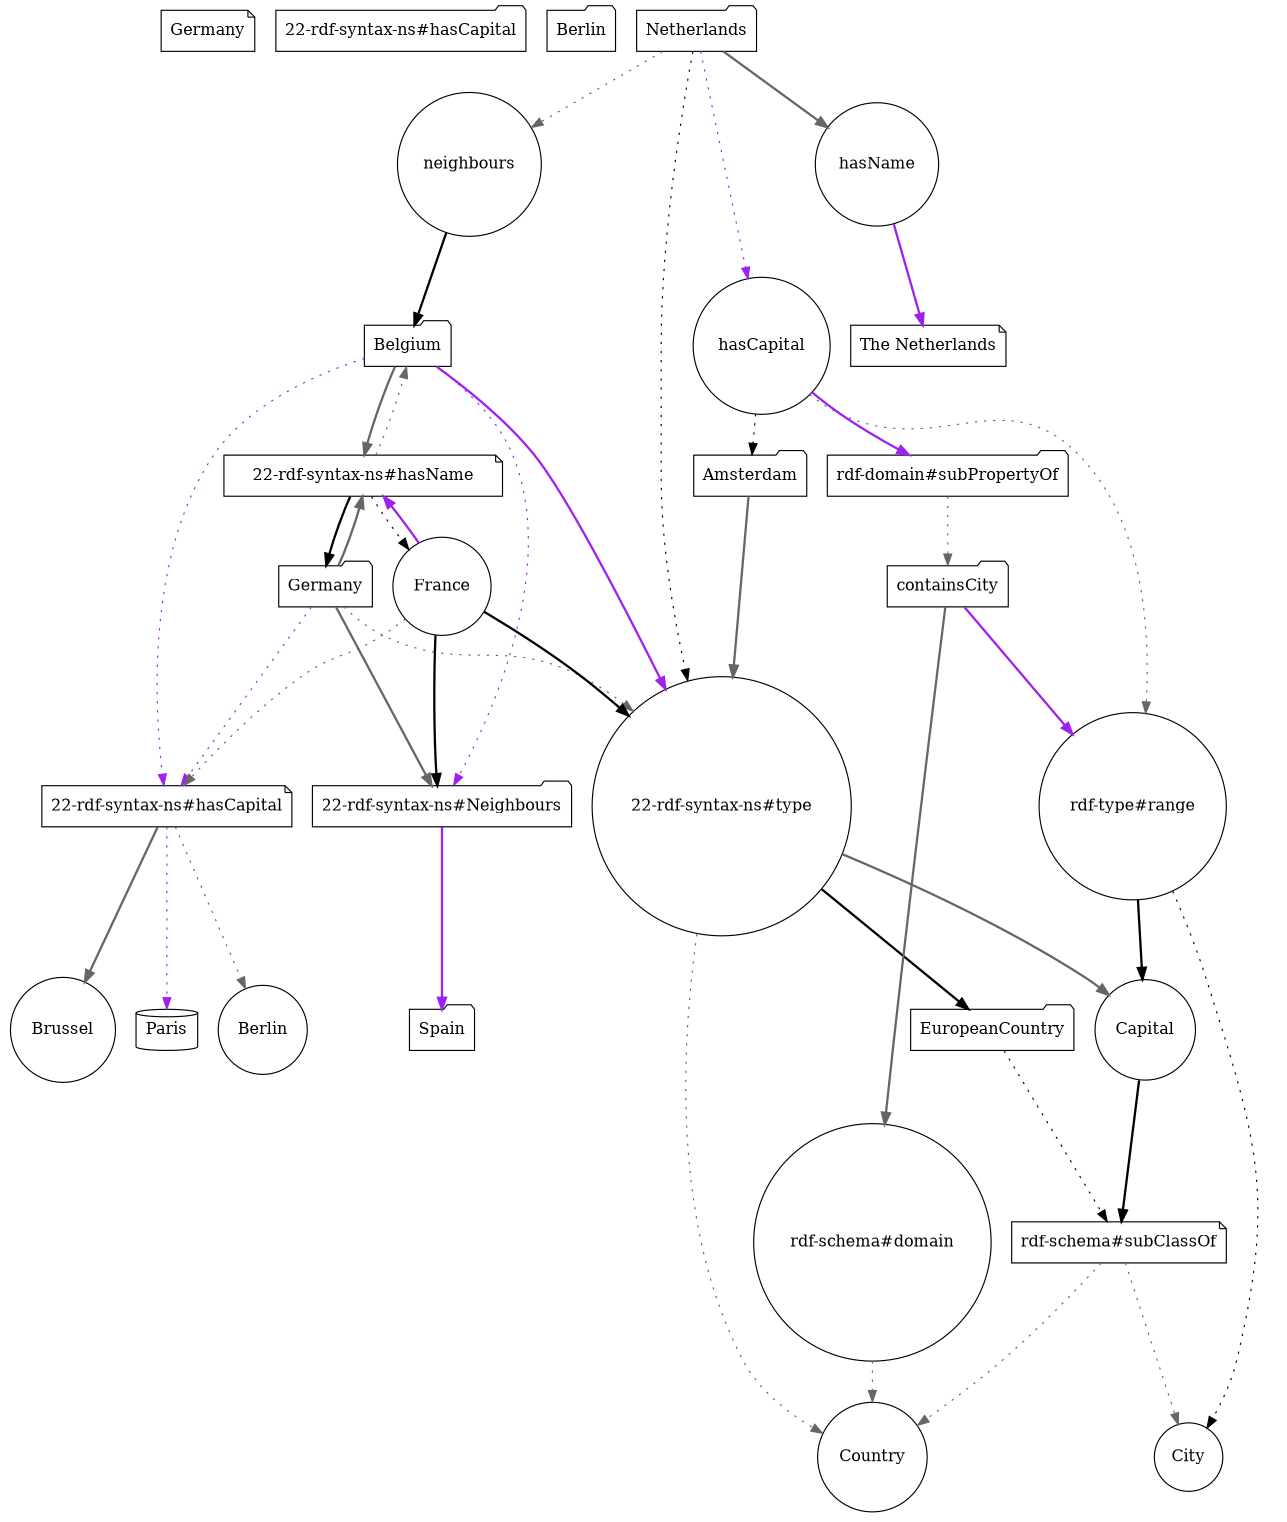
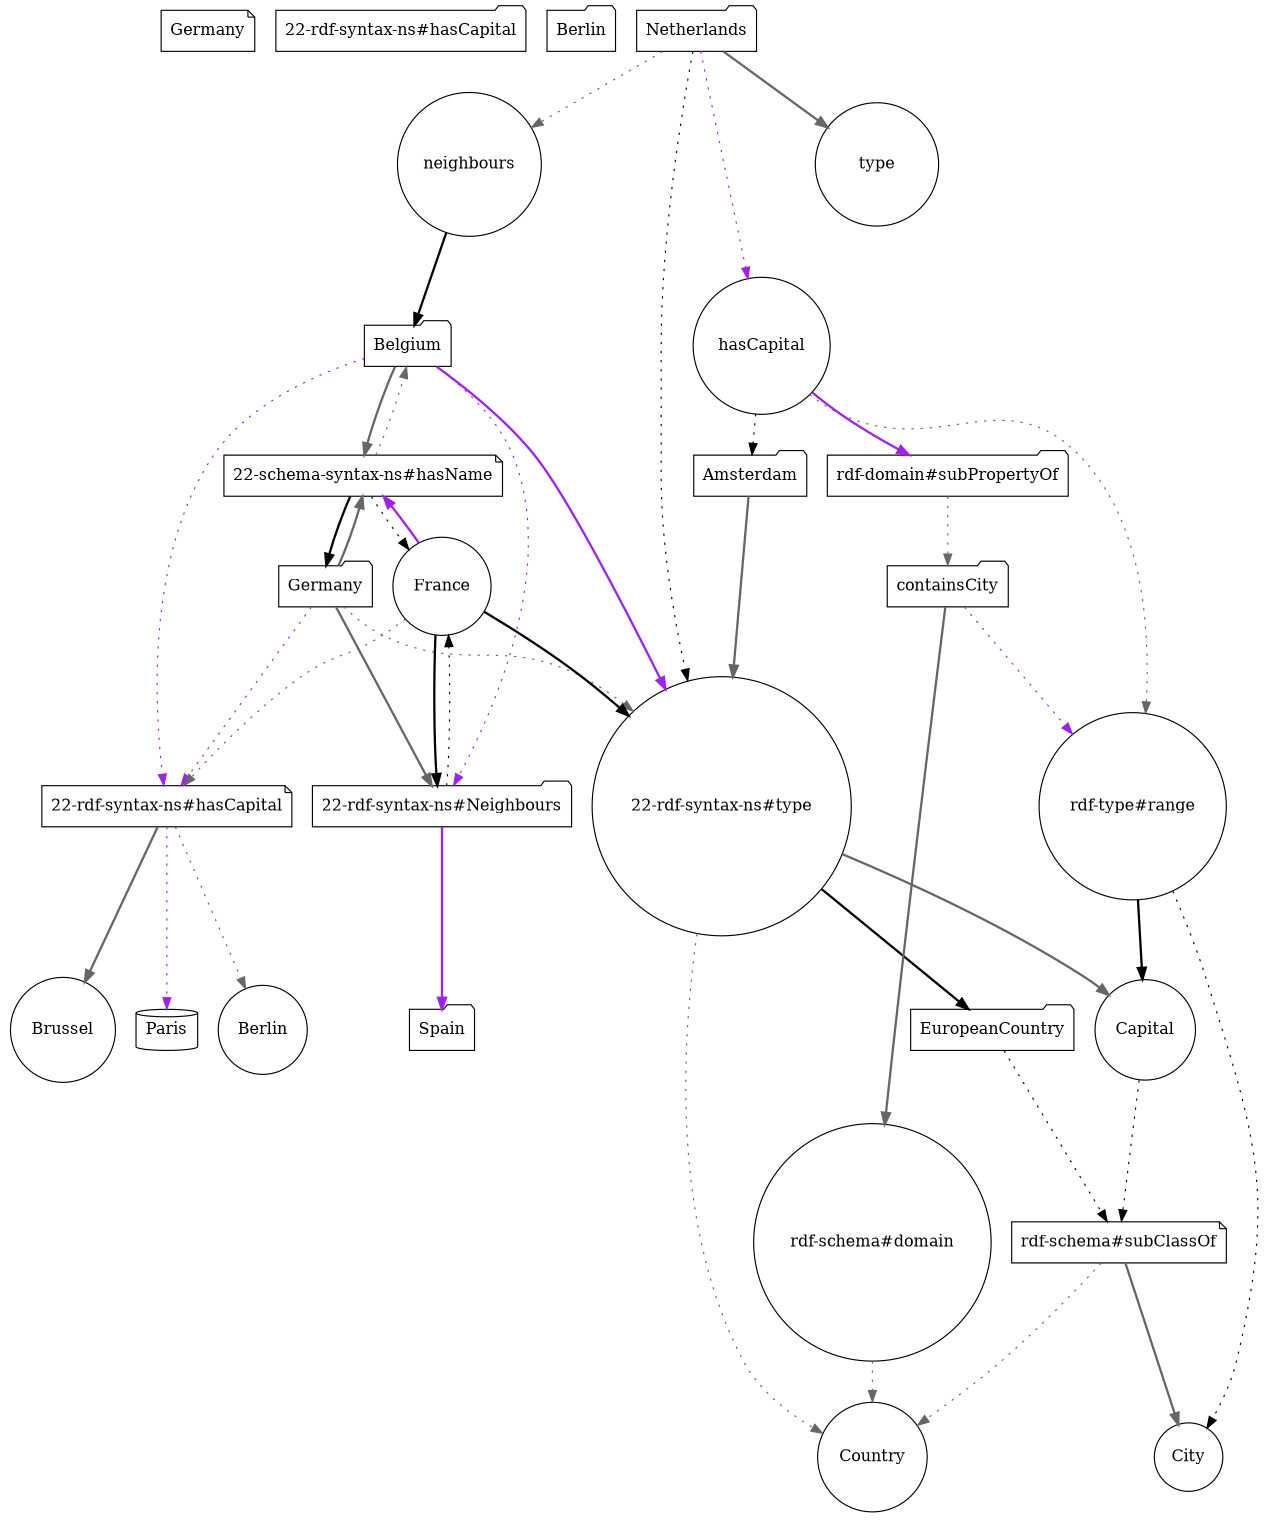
(877, 164) -> (877, 164)
(928, 346) -> none
(363, 476) -> (363, 476)
(1015, 666) -> (1015, 666)
none -> (450, 716)
(1131, 1145) -> (1131, 1145)
(1150, 1338) -> (1150, 1338)
